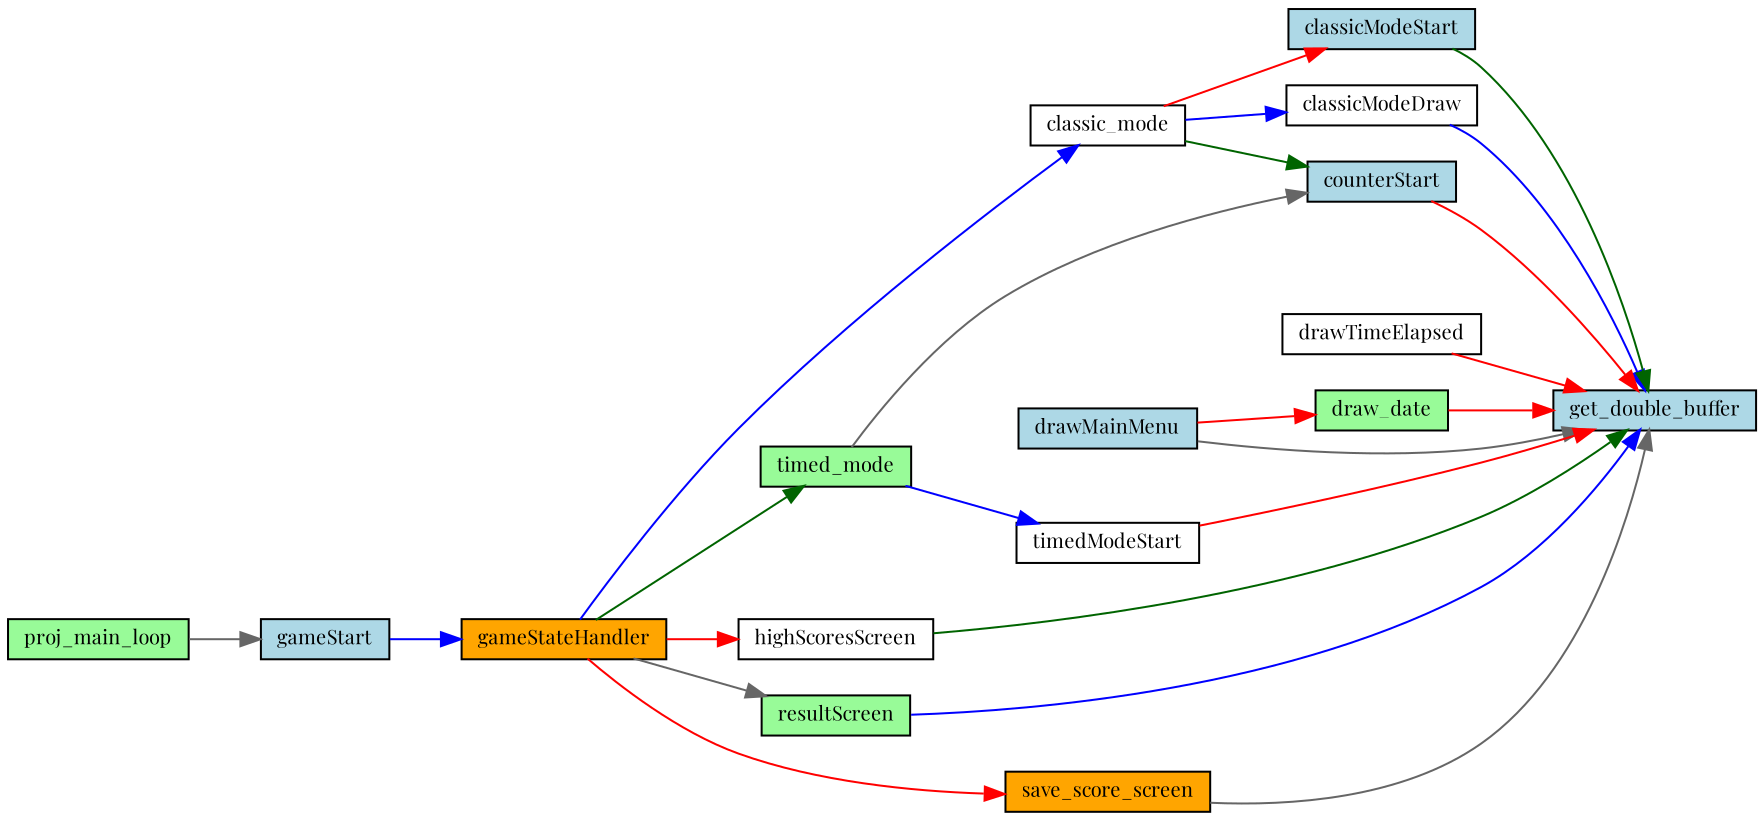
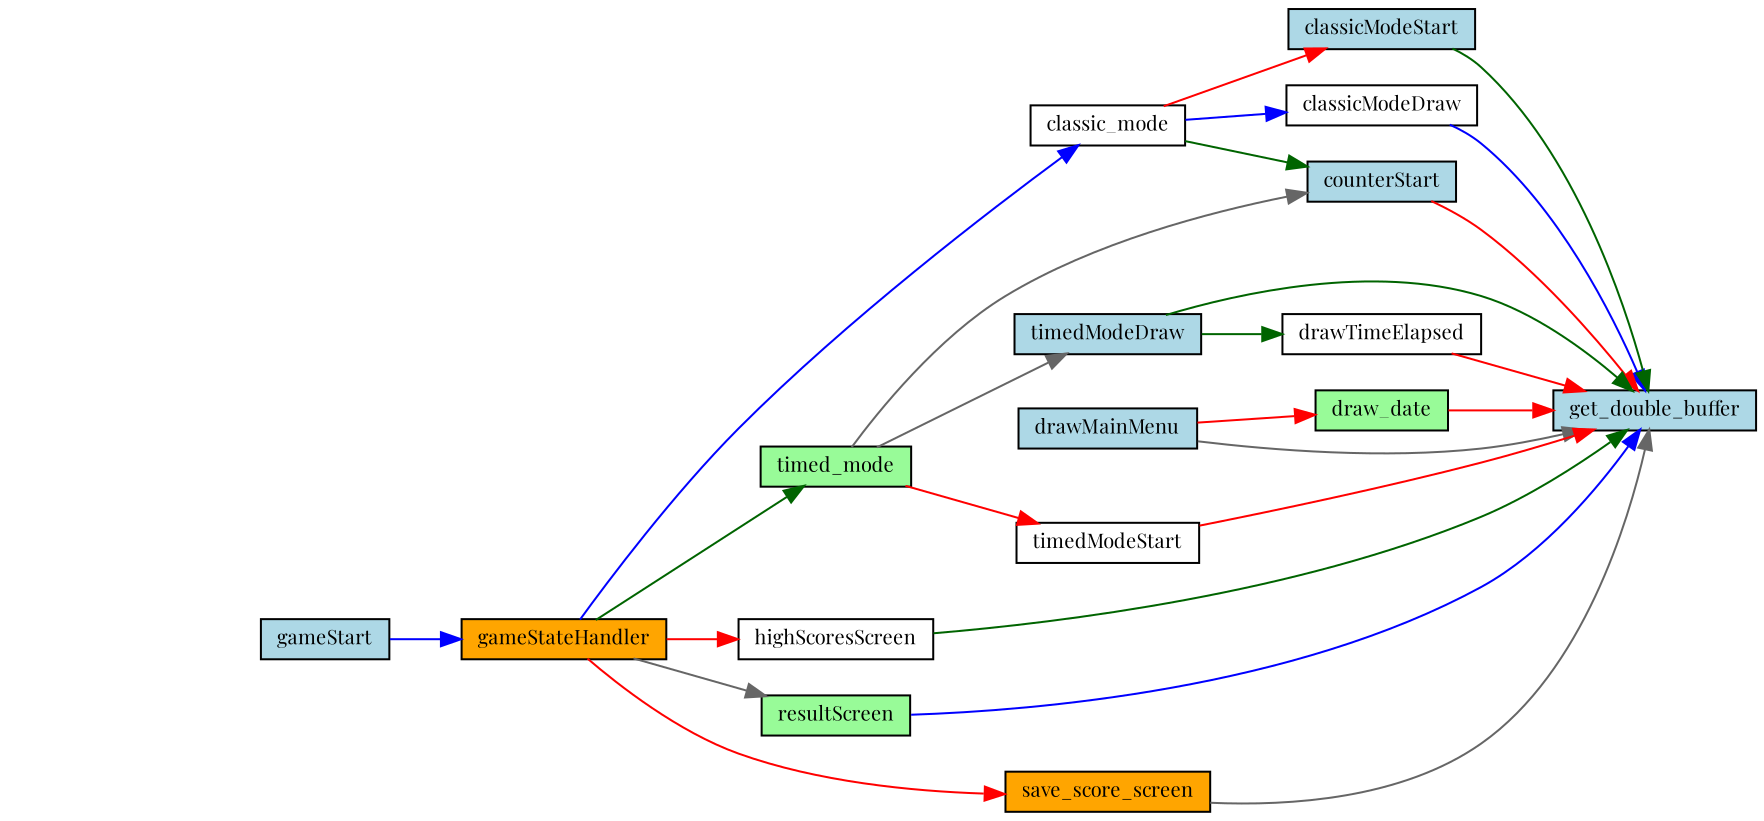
none -> (1108, 334)
(962, 502) -> (962, 502)
(98, 639) -> none
